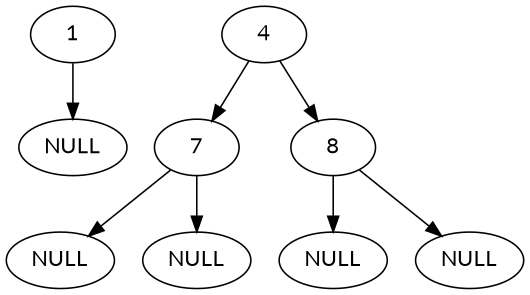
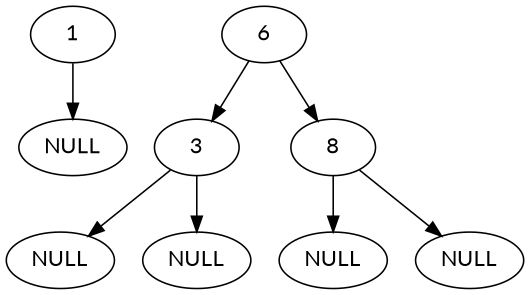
(264, 34) -> (264, 34)
(197, 147) -> (197, 147)
